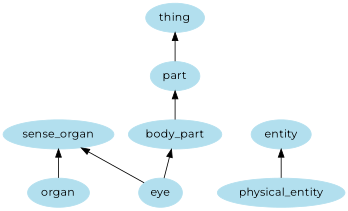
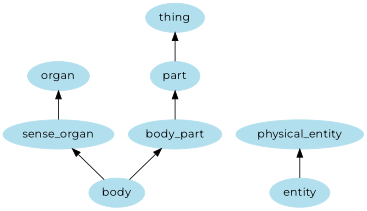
(58, 168) -> (58, 109)
(281, 168) -> (300, 168)
(161, 193) -> (117, 193)
